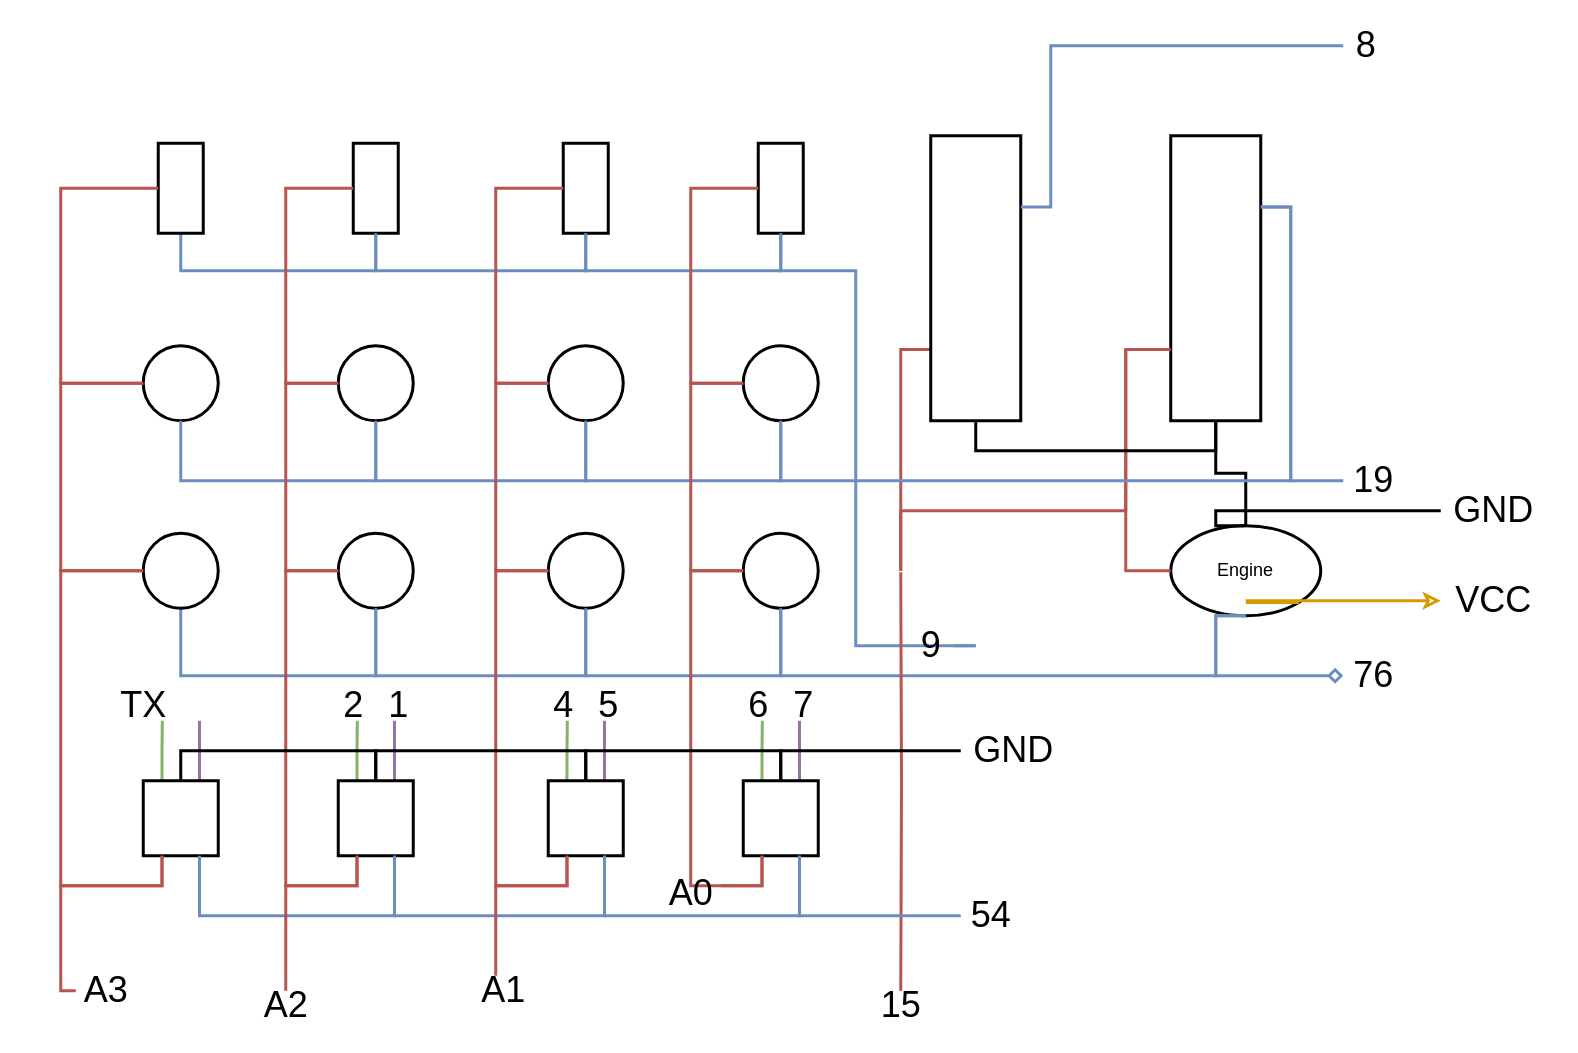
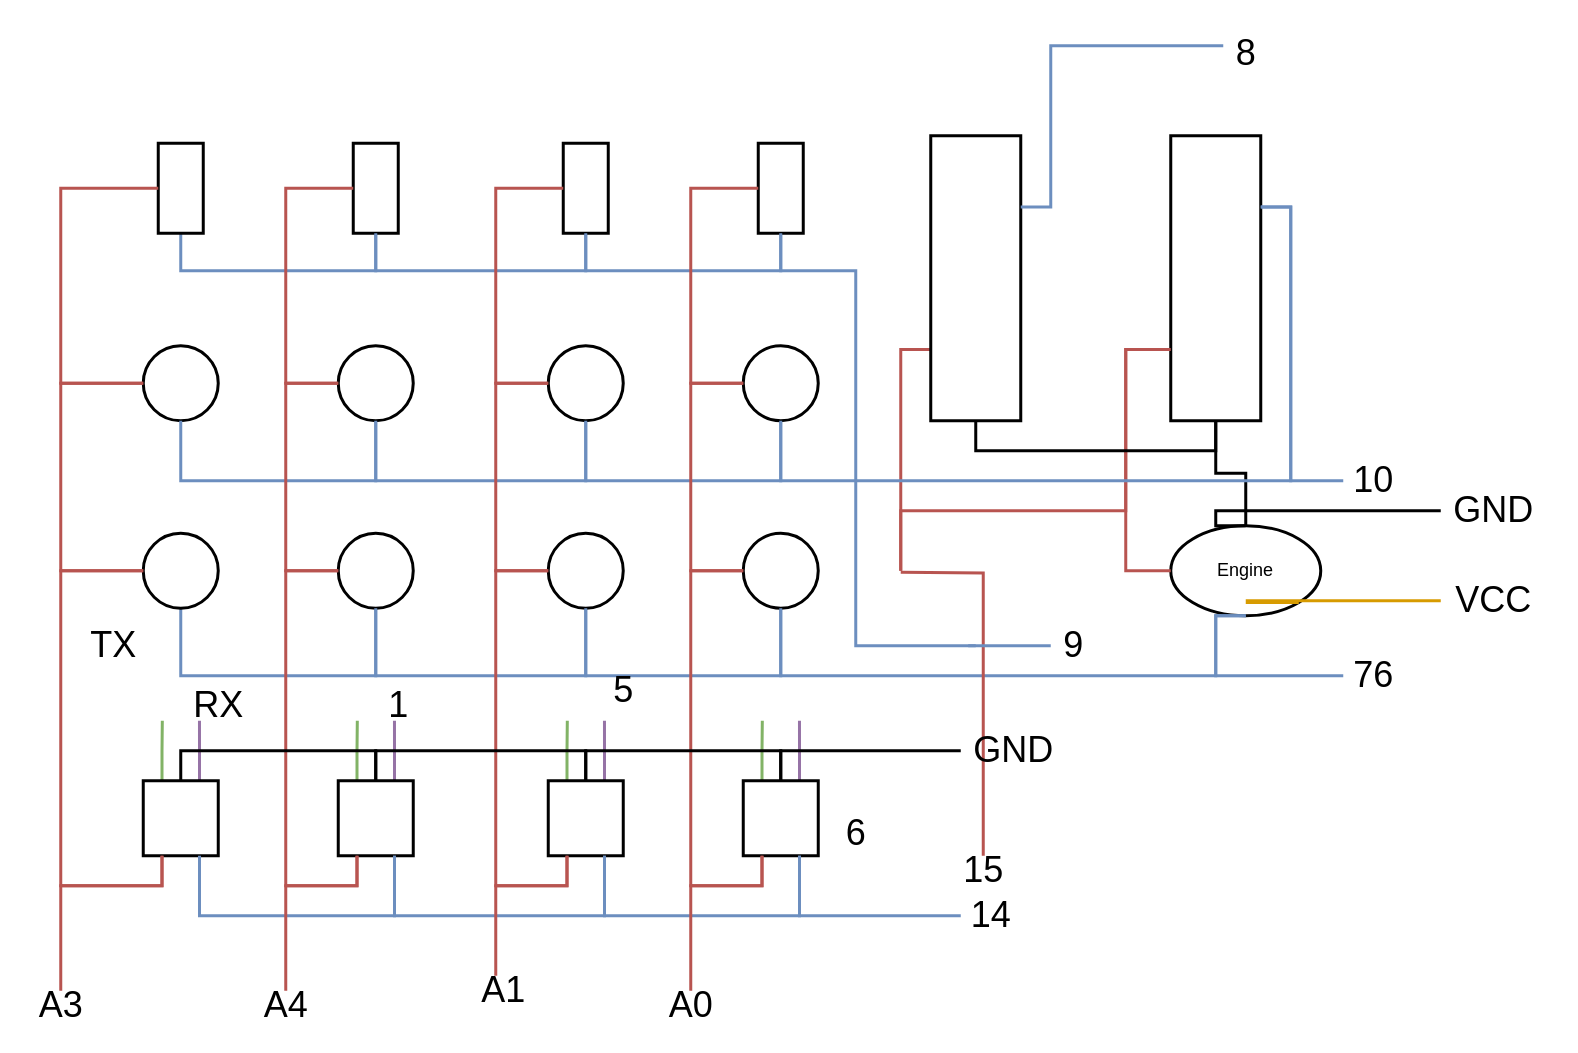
(1366, 46) -> (1246, 53)
(1374, 481) -> (1374, 481)
(1425, 601) -> (1432, 601)
(931, 646) -> (1073, 646)
(1328, 676) -> (1335, 676)
(143, 706) -> (113, 646)
none -> (218, 706)
(353, 706) -> none
(563, 706) -> none
(608, 706) -> (623, 691)
(758, 706) -> (856, 833)
(803, 706) -> none
(691, 893) -> (691, 1006)
(992, 916) -> (992, 916)
(106, 991) -> (61, 1006)
(287, 1006) -> (287, 1006)
(901, 1006) -> (983, 871)
